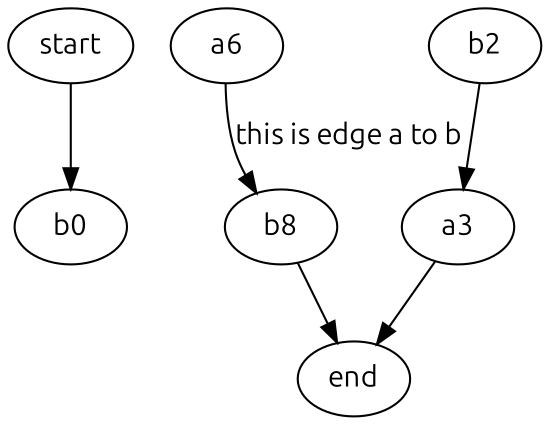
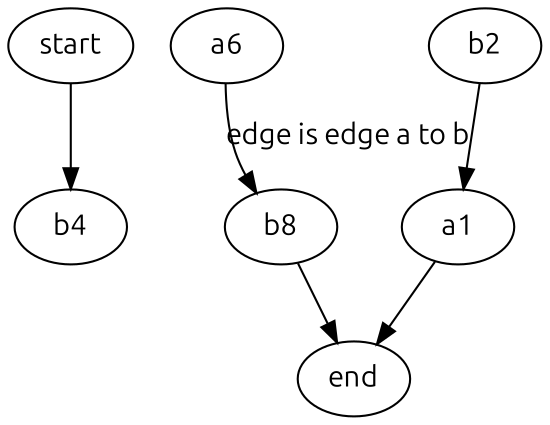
(349, 136) -> (349, 136)
(71, 227) -> (71, 227)
(458, 227) -> (458, 227)
